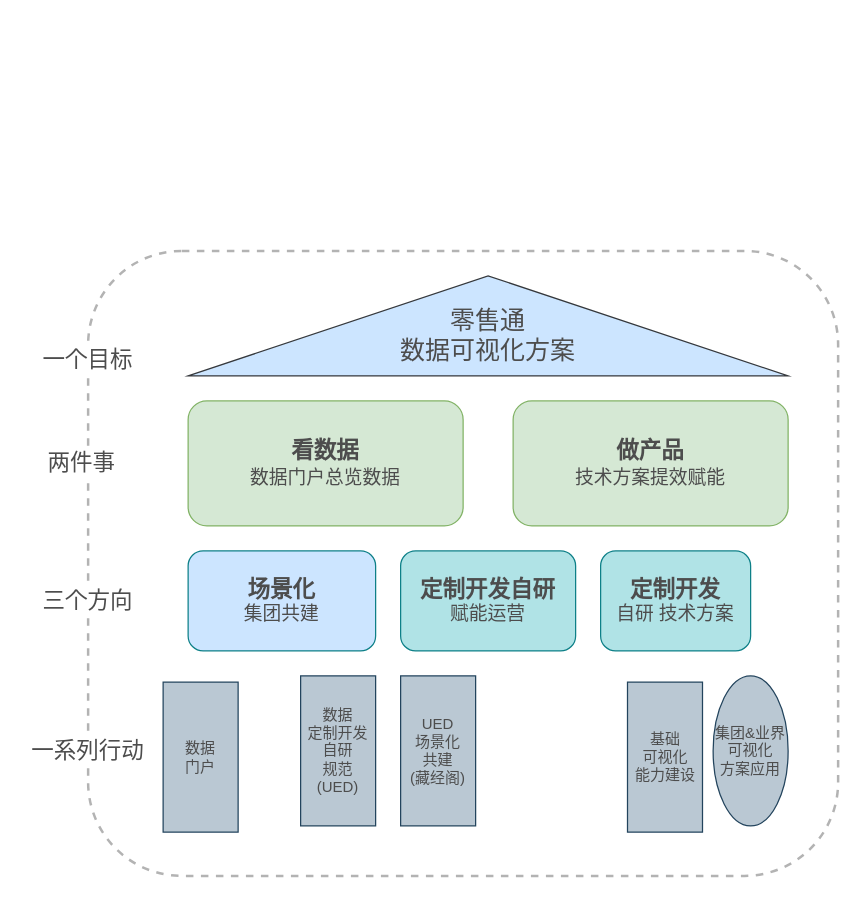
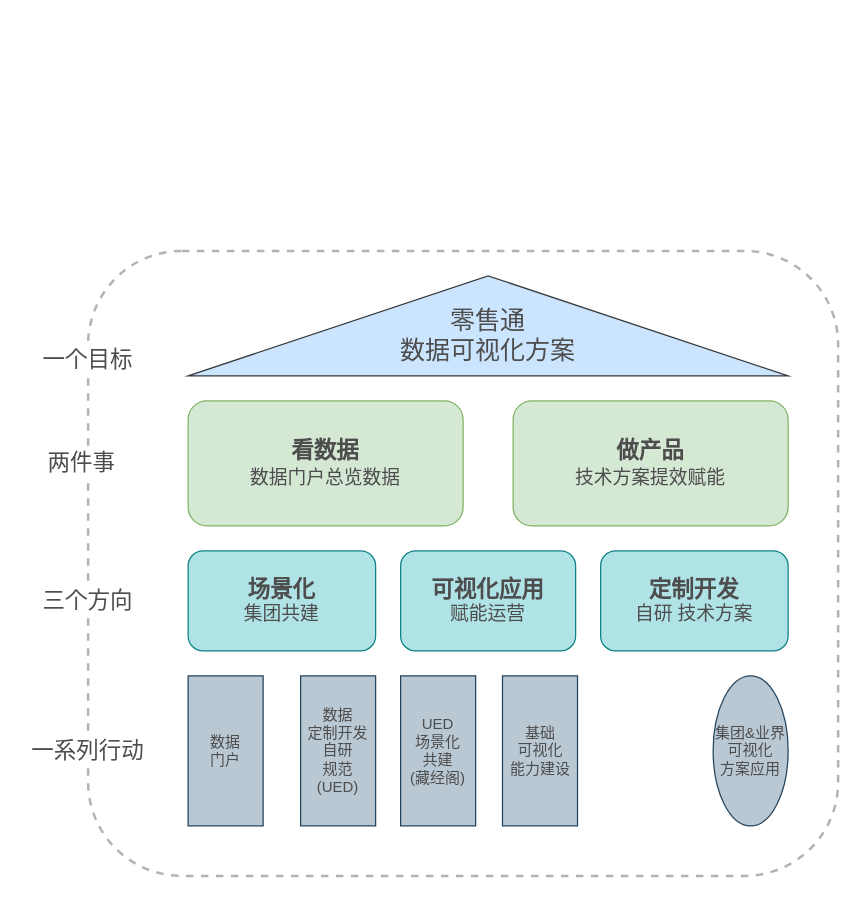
(282, 601) -> (282, 601)
(488, 601) -> (488, 601)
(676, 601) -> (694, 601)
(201, 757) -> (226, 751)
(665, 757) -> (540, 751)
